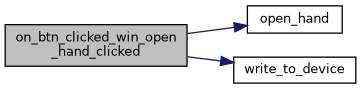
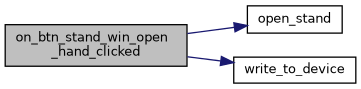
(295, 19) -> (295, 19)
(96, 45) -> (96, 45)
